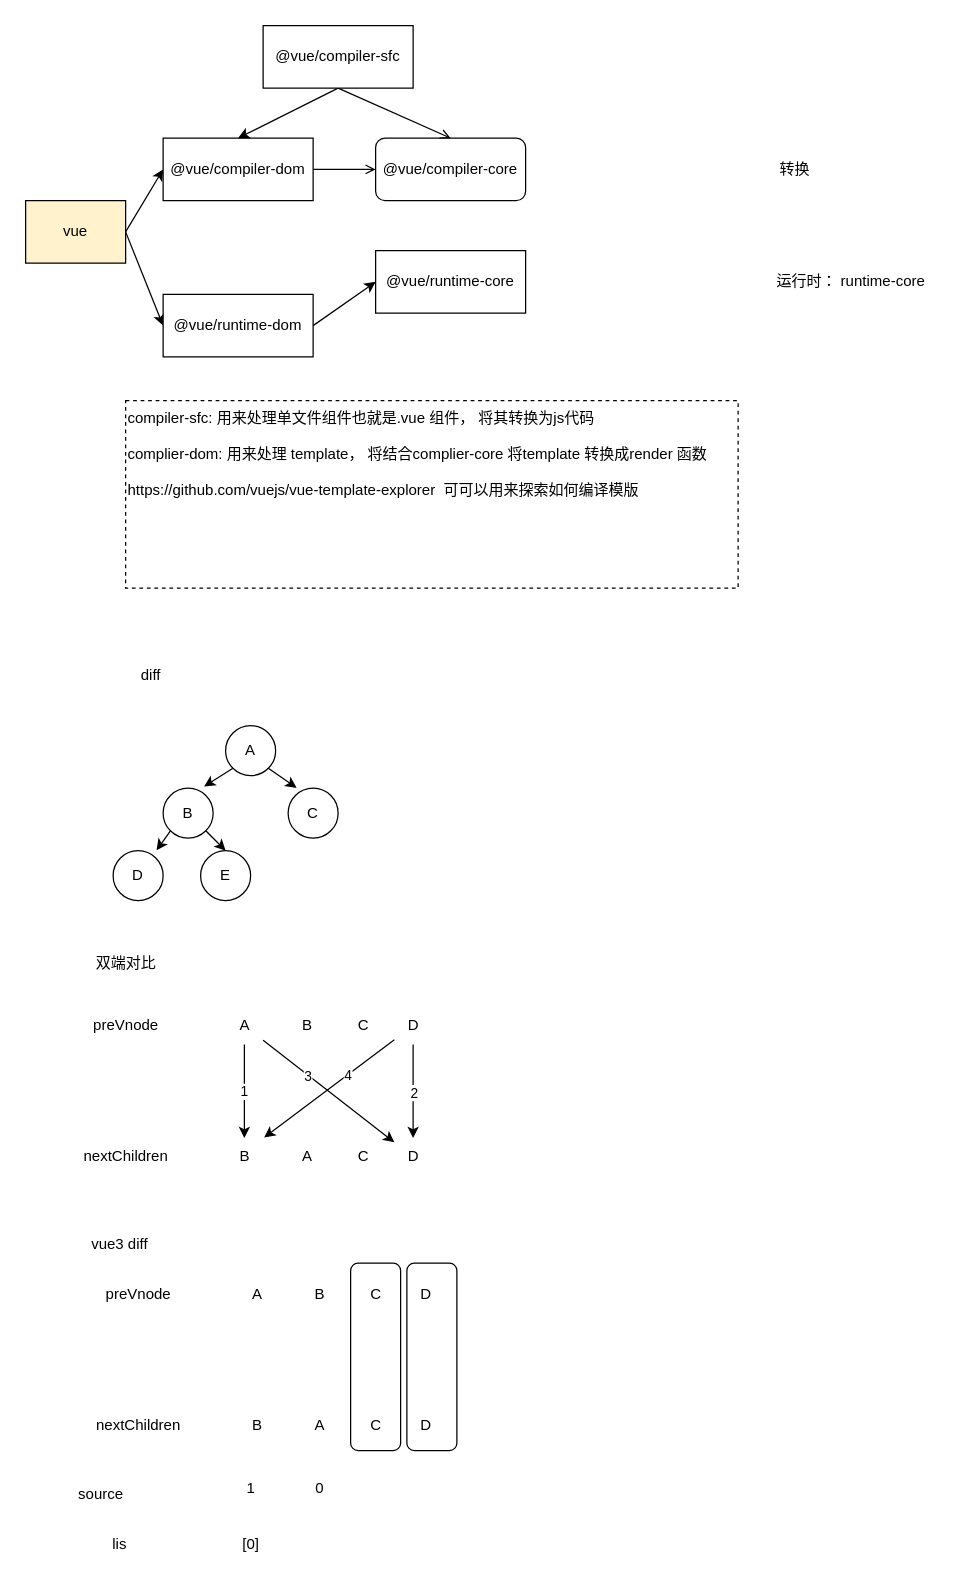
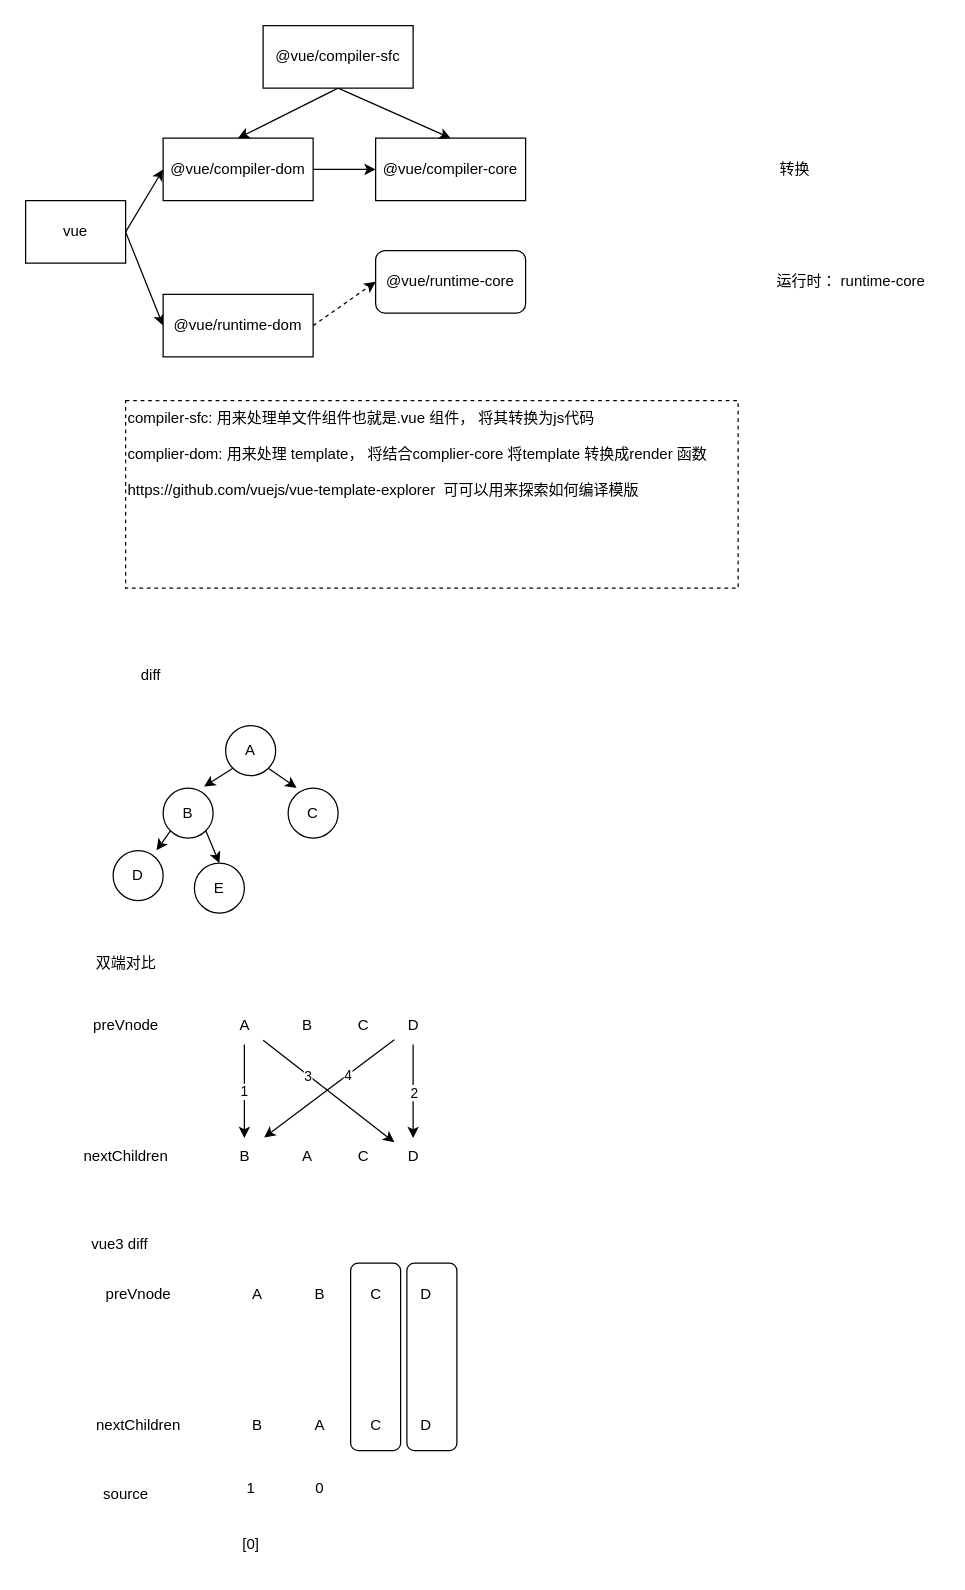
(443, 135) -> (442, 134)
(368, 169) -> (366, 169)
(451, 169) -> (451, 169)
(76, 232) -> (76, 232)
(451, 282) -> (451, 282)
(341, 306) -> (341, 306)
(226, 876) -> (219, 888)
(101, 1494) -> (126, 1494)
(119, 1544) -> none
